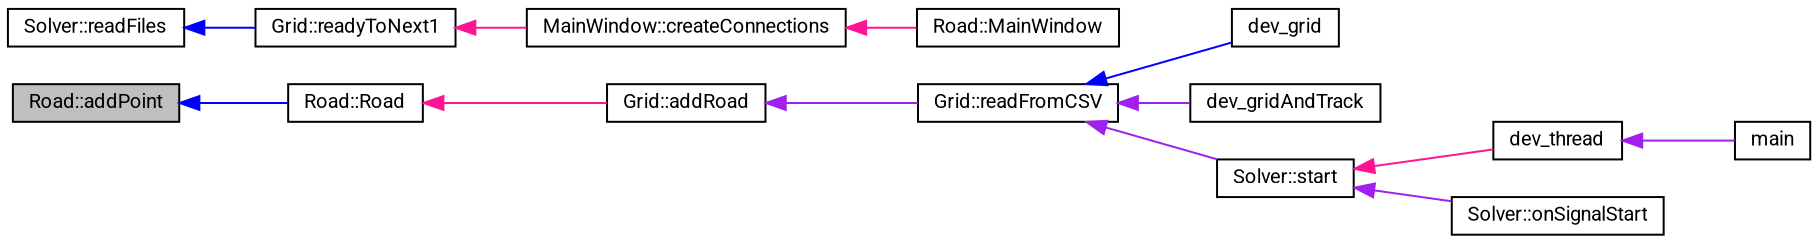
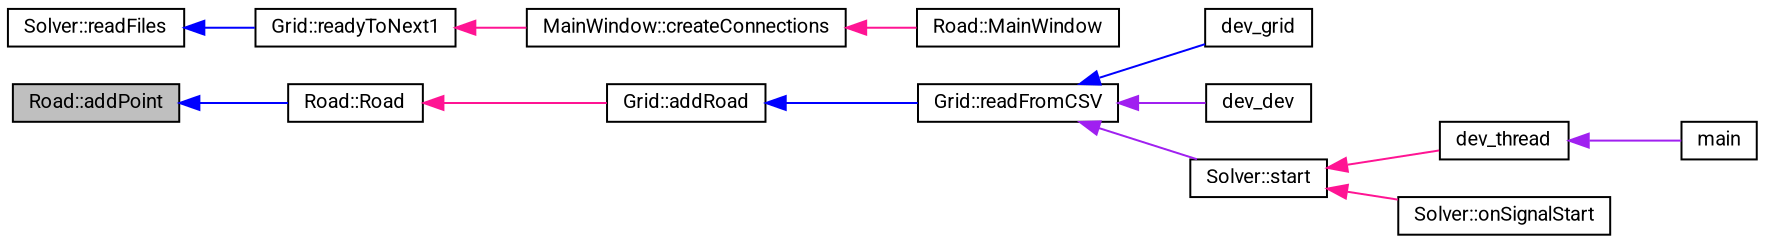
(852, 103) -> (852, 103)
(1285, 103) -> (1259, 103)
(1413, 196) -> (1373, 196)
